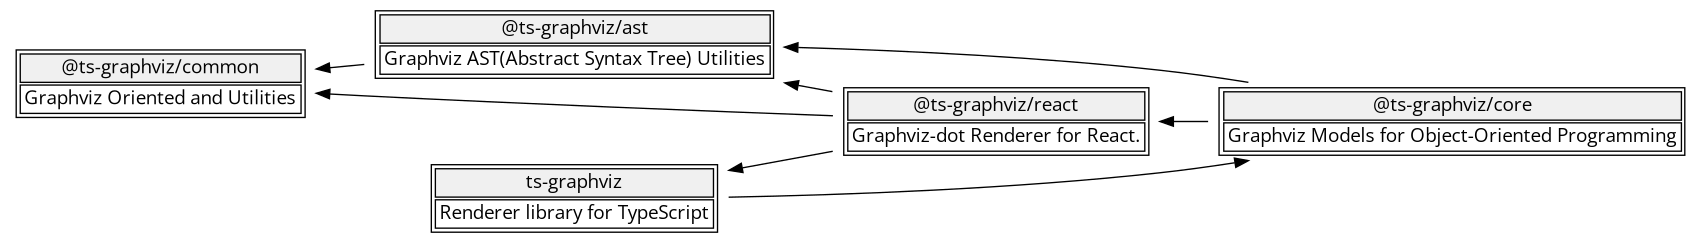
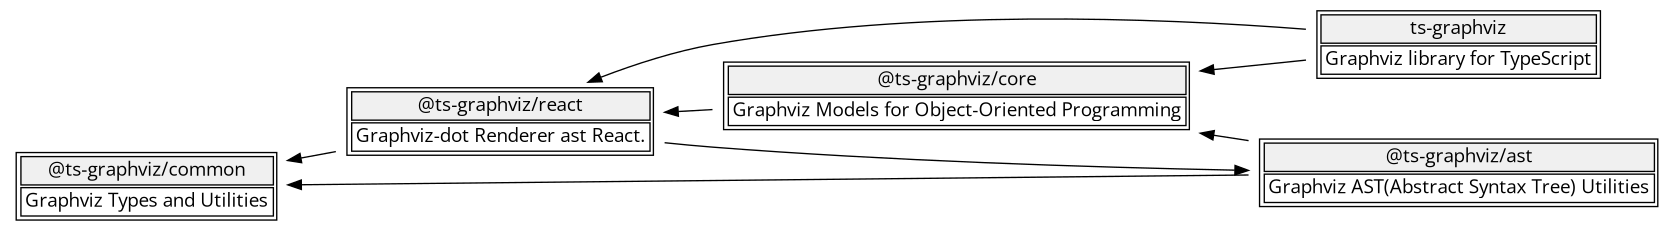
(1024, 58) -> (1231, 138)
(161, 99) -> (147, 201)
(996, 136) -> (501, 136)
(788, 160) -> (951, 21)
(574, 213) -> (1459, 59)
